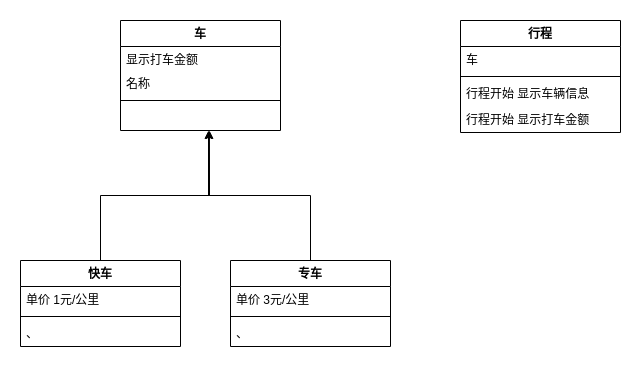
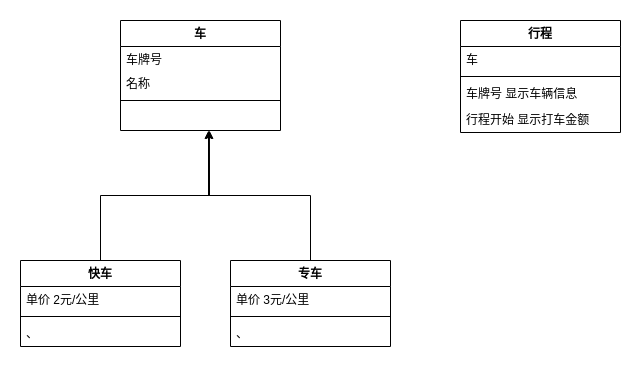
(162, 60) -> (144, 60)
(528, 94) -> (522, 94)
(65, 300) -> (65, 300)
